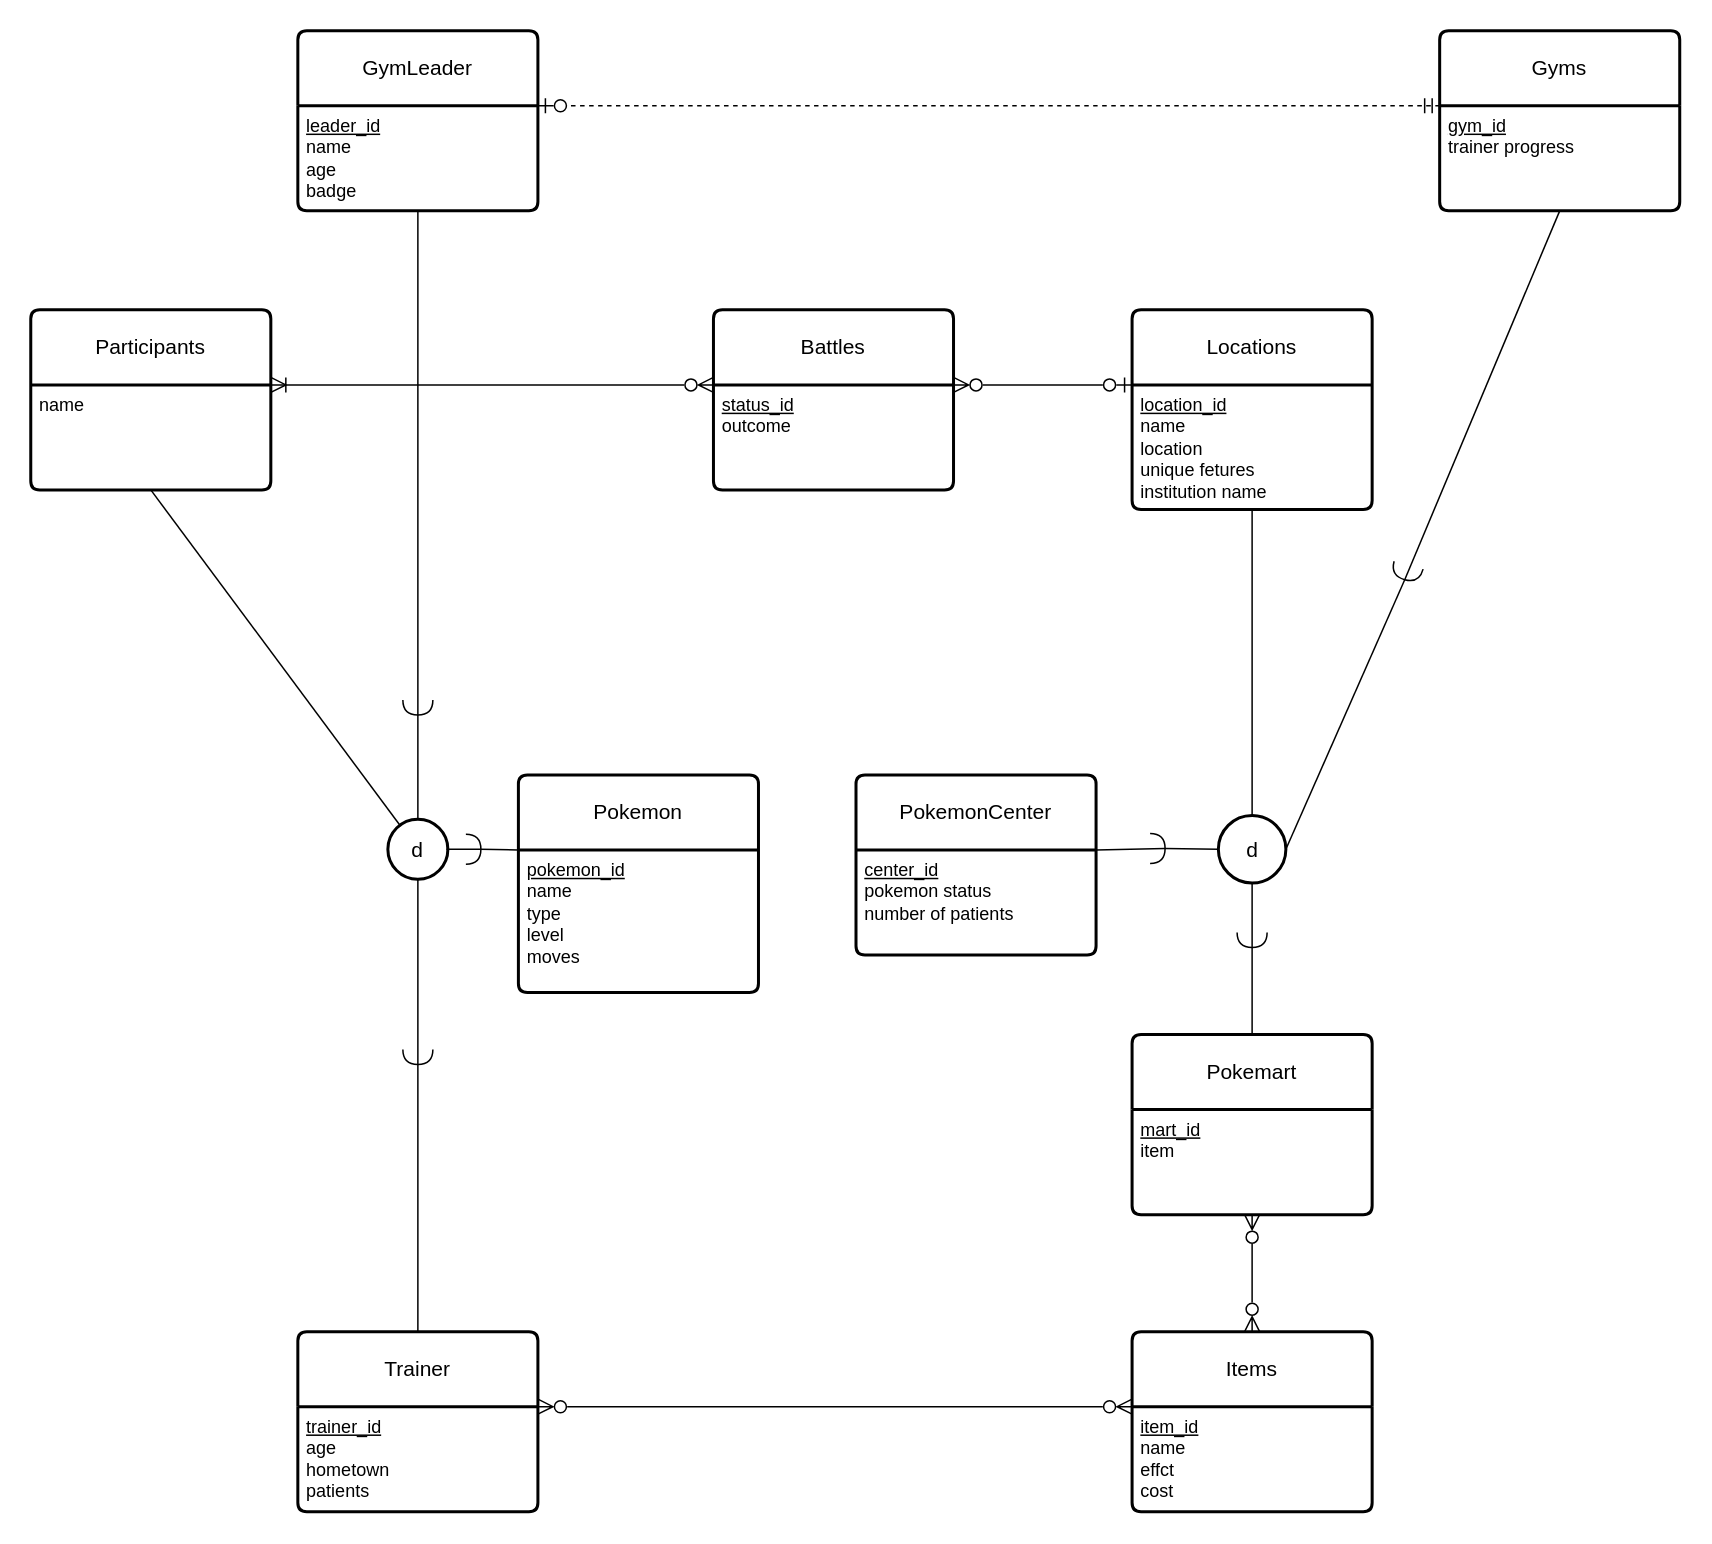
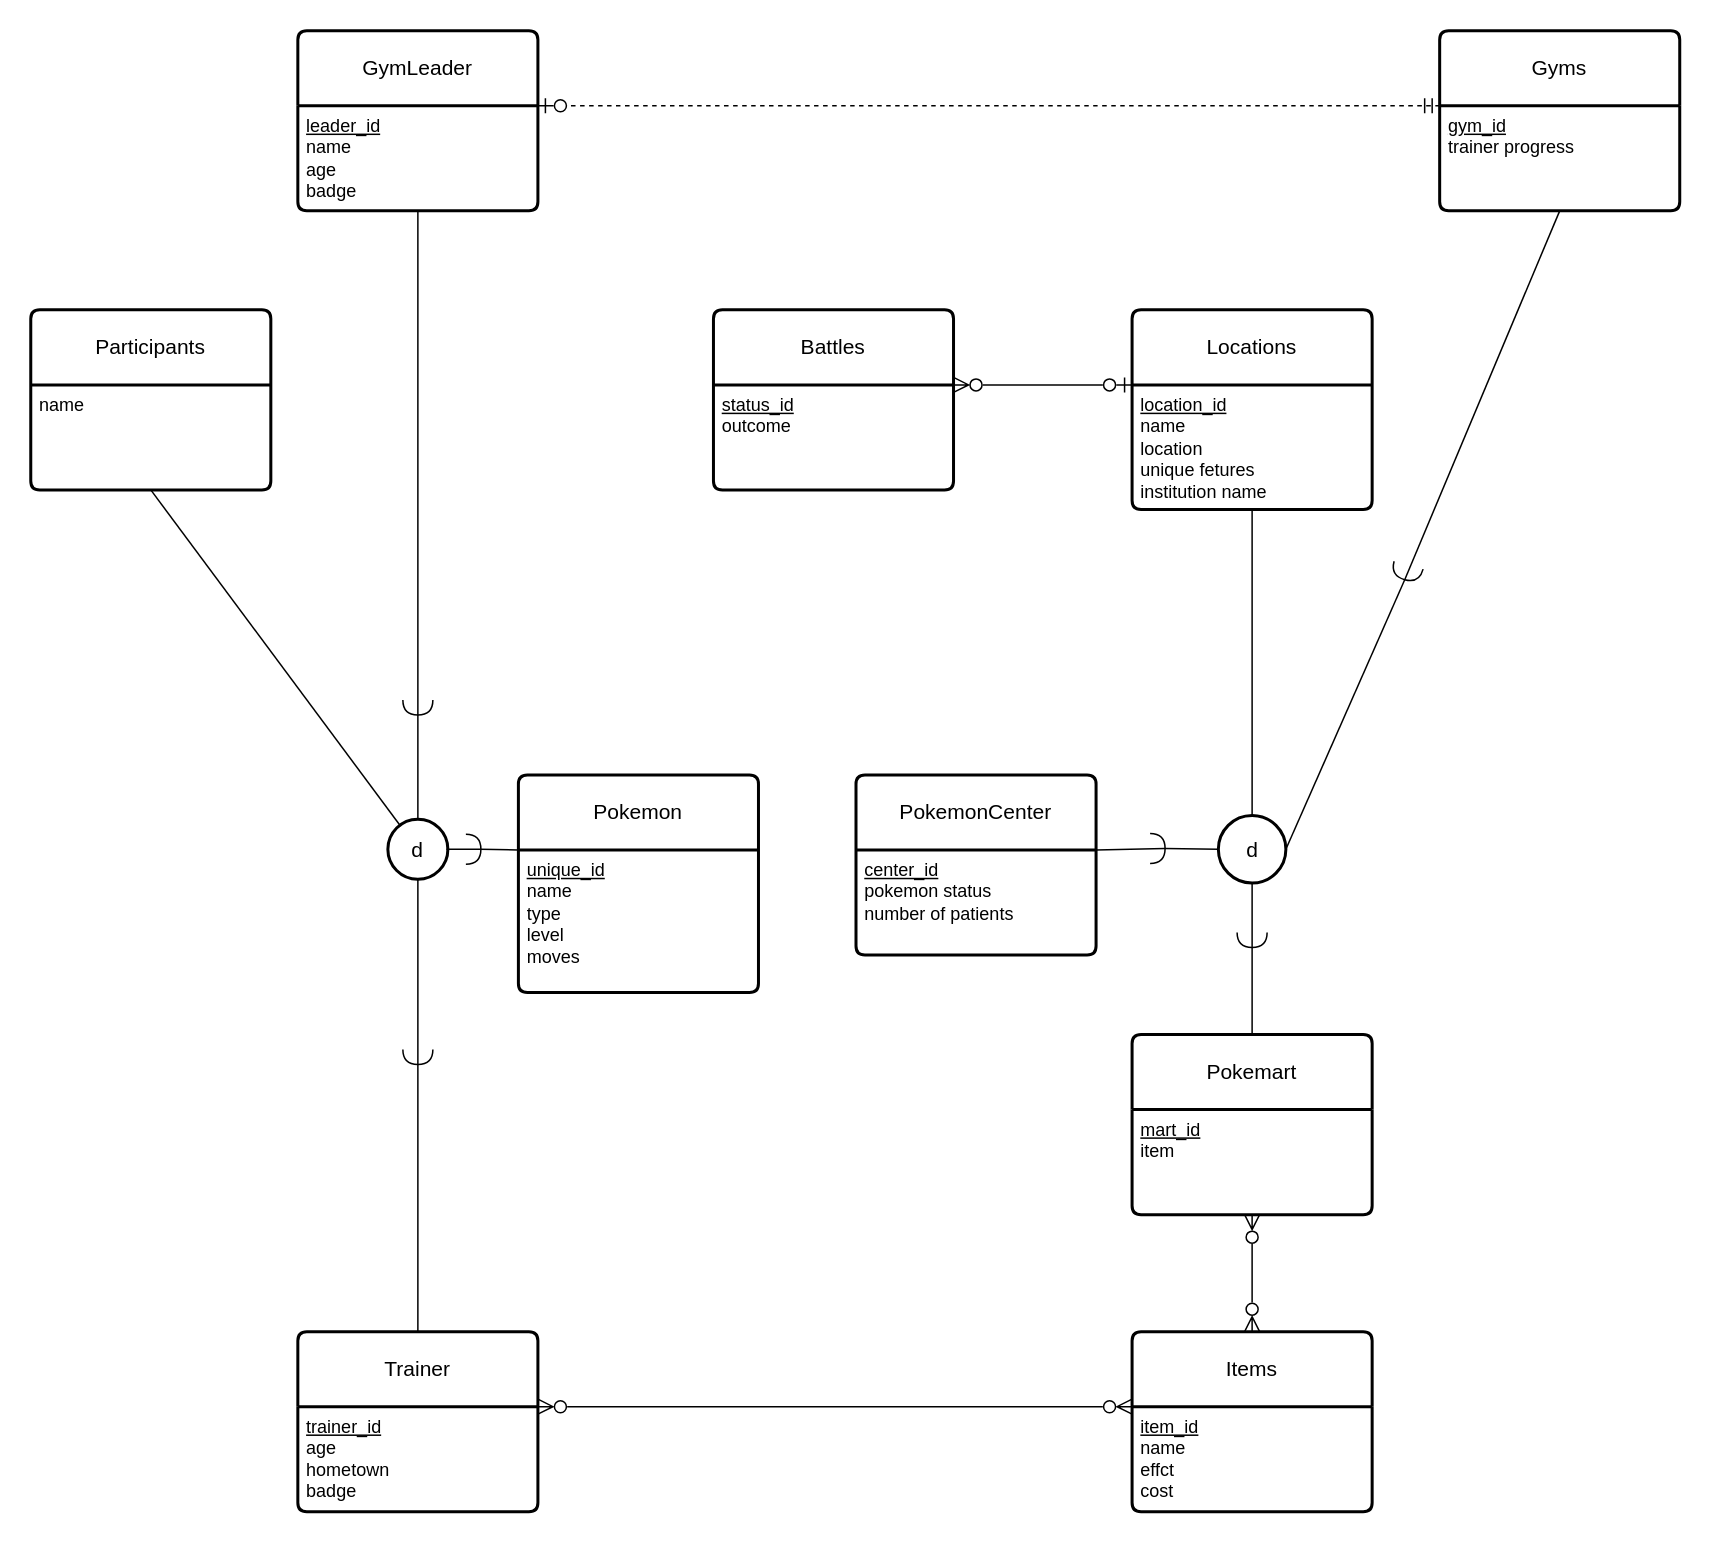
(477, 385) -> none
(575, 914) -> (568, 914)
(352, 1460) -> (352, 1460)
